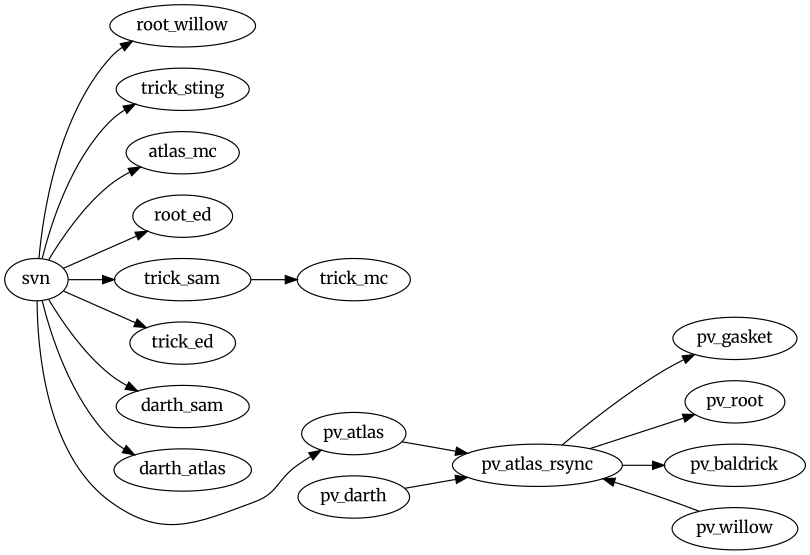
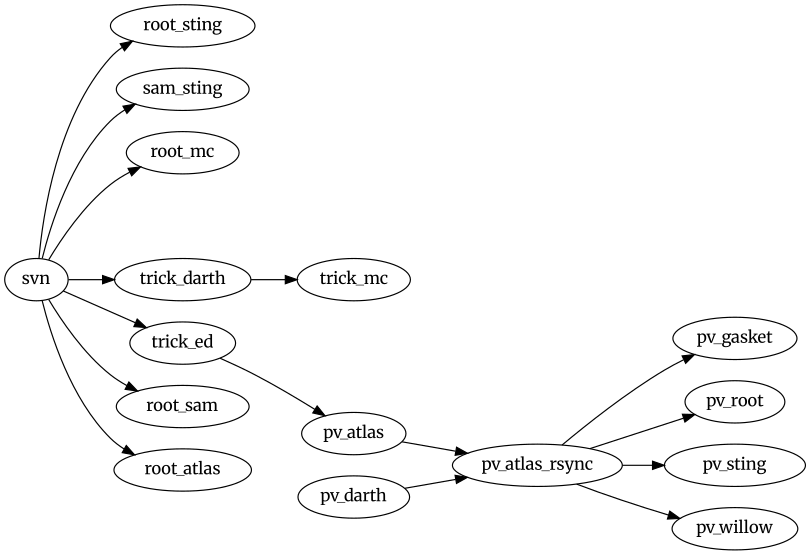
(183, 26) -> (183, 26)
(183, 89) -> (183, 89)
(183, 153) -> (183, 153)
(183, 216) -> none
(183, 280) -> (183, 280)
(183, 407) -> (183, 407)
(735, 465) -> (735, 465)
(183, 470) -> (183, 470)
(657, 496) -> (622, 500)
(113, 503) -> (268, 382)
